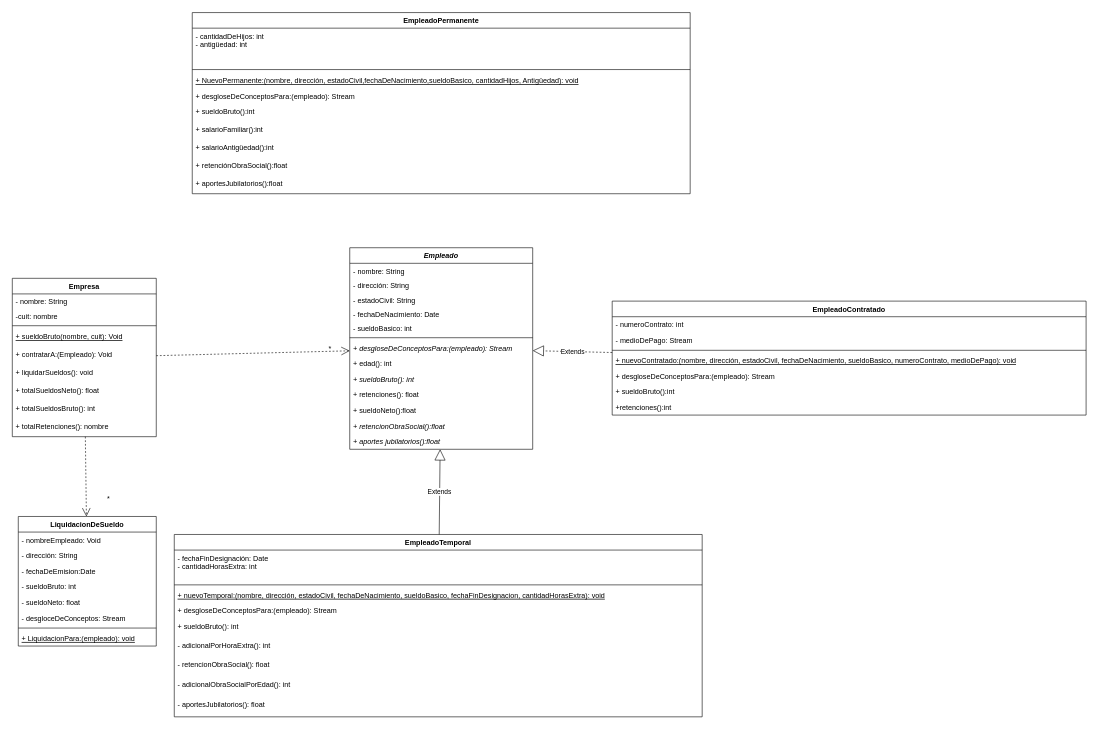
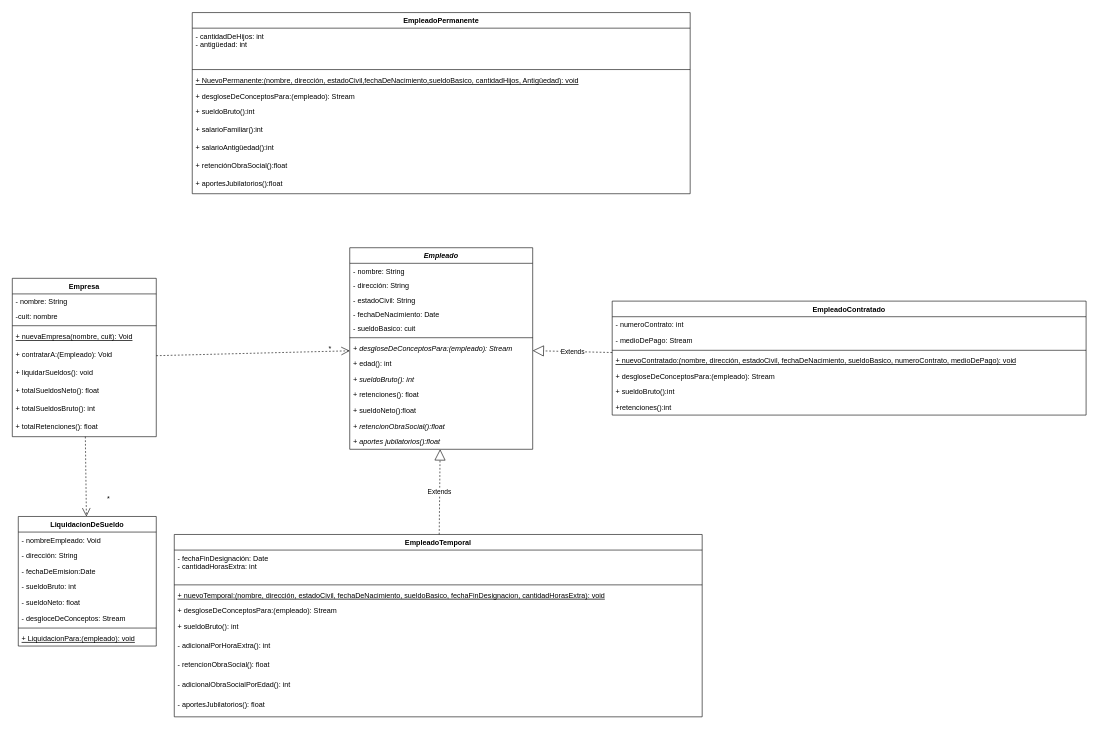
(386, 329) -> (388, 329)
(75, 337) -> (78, 337)
(67, 427) -> (64, 427)
(440, 497) -> (440, 497)
